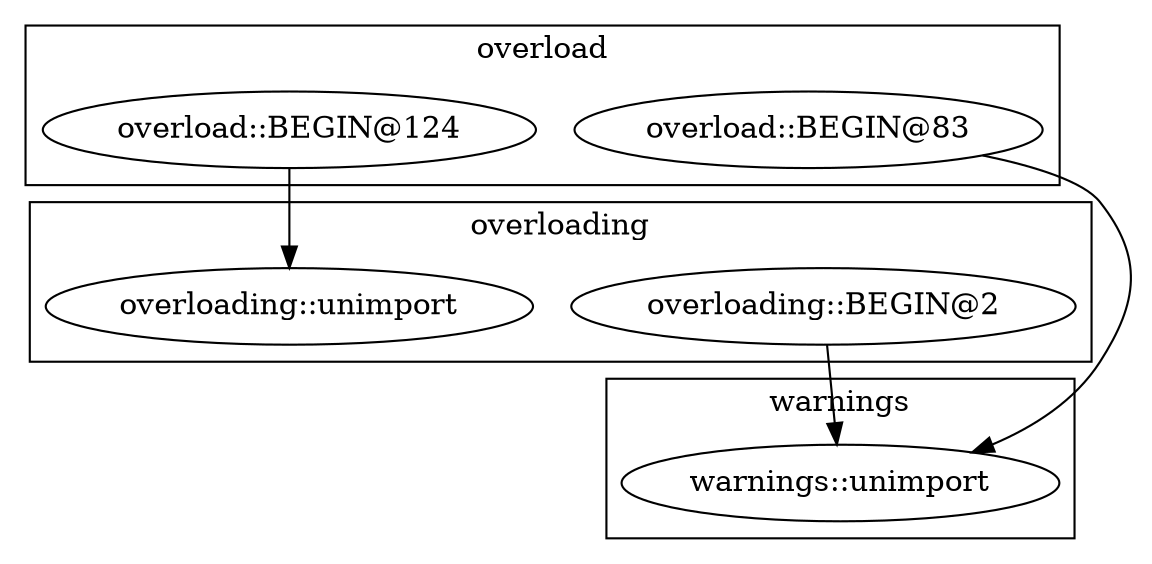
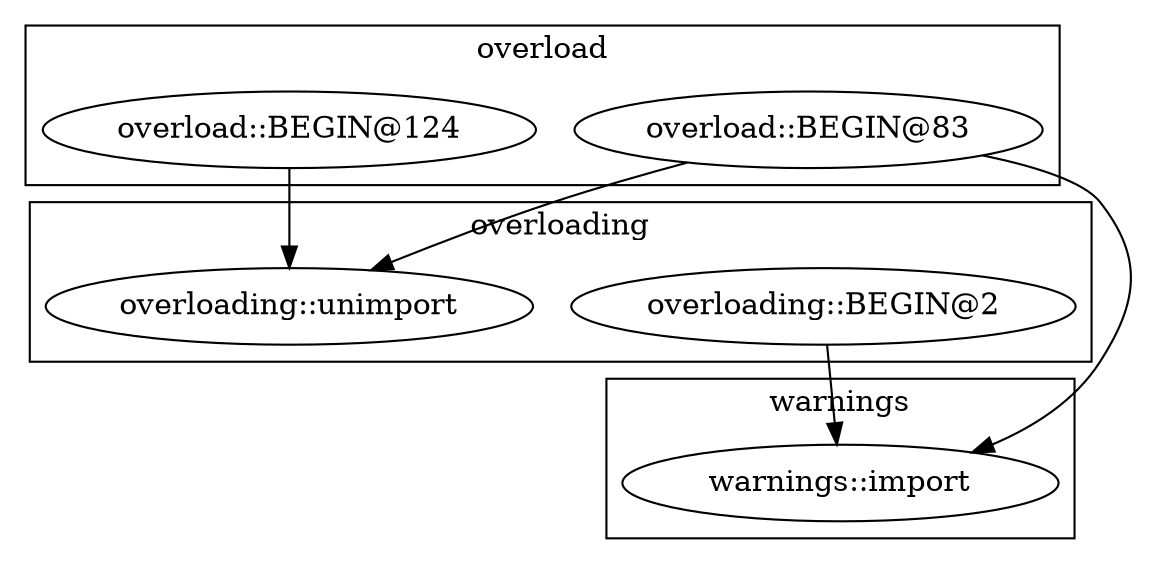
none -> (515, 215)
(840, 483) -> (840, 483)
